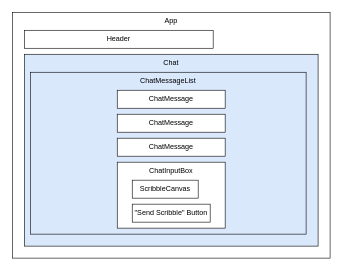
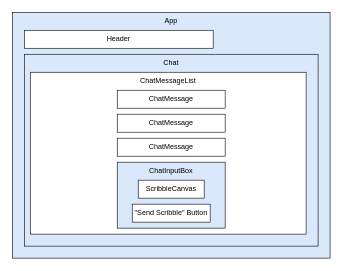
(171, 21) -> (171, 21)
(168, 81) -> (168, 81)
(171, 171) -> (171, 171)
(165, 189) -> (171, 189)
